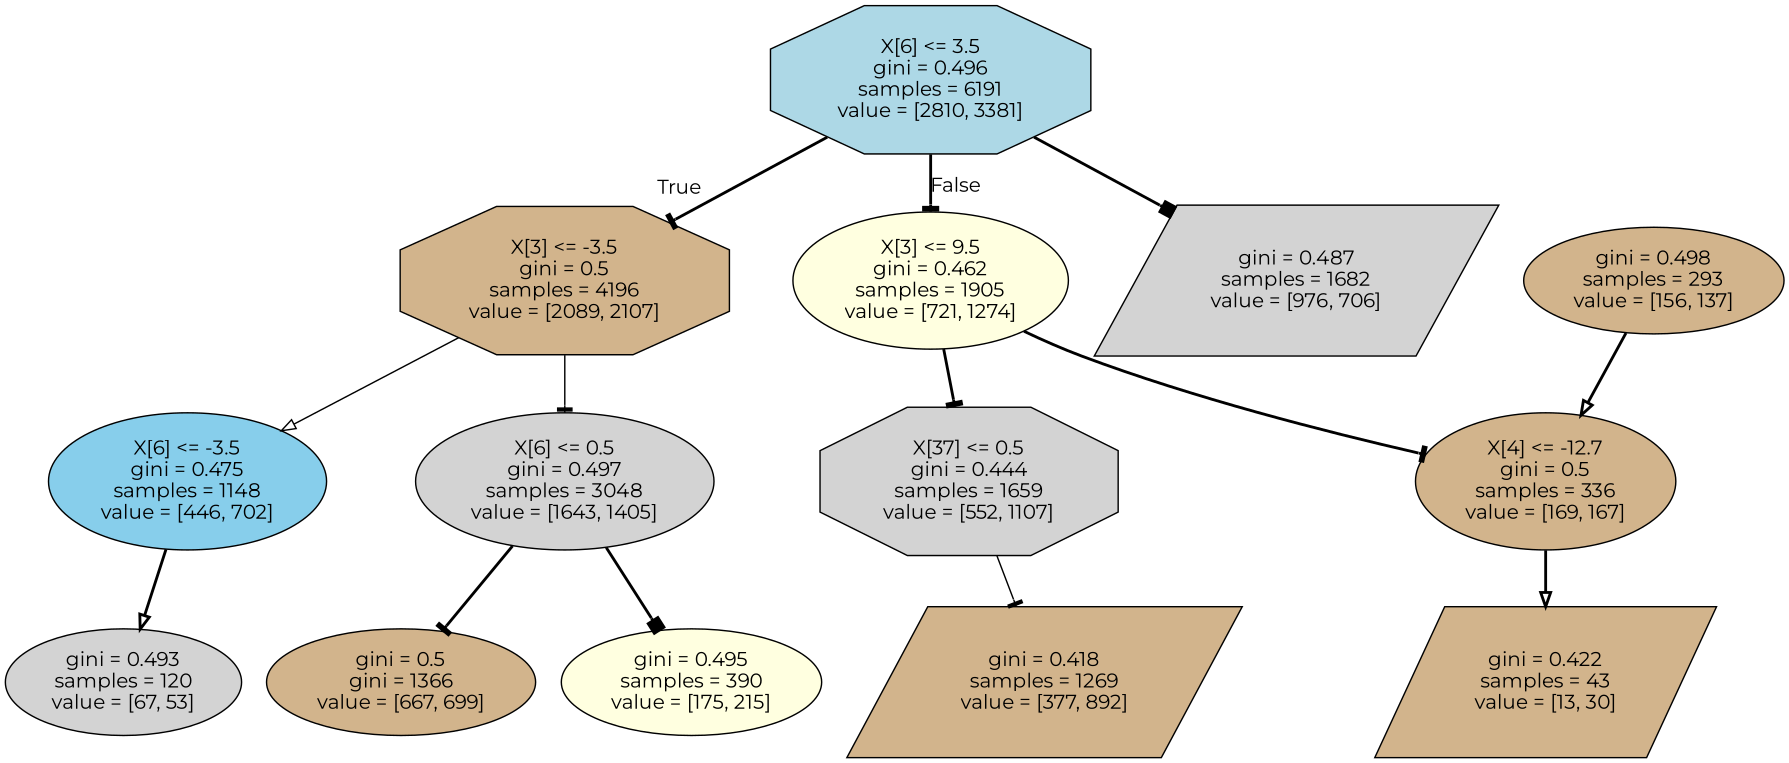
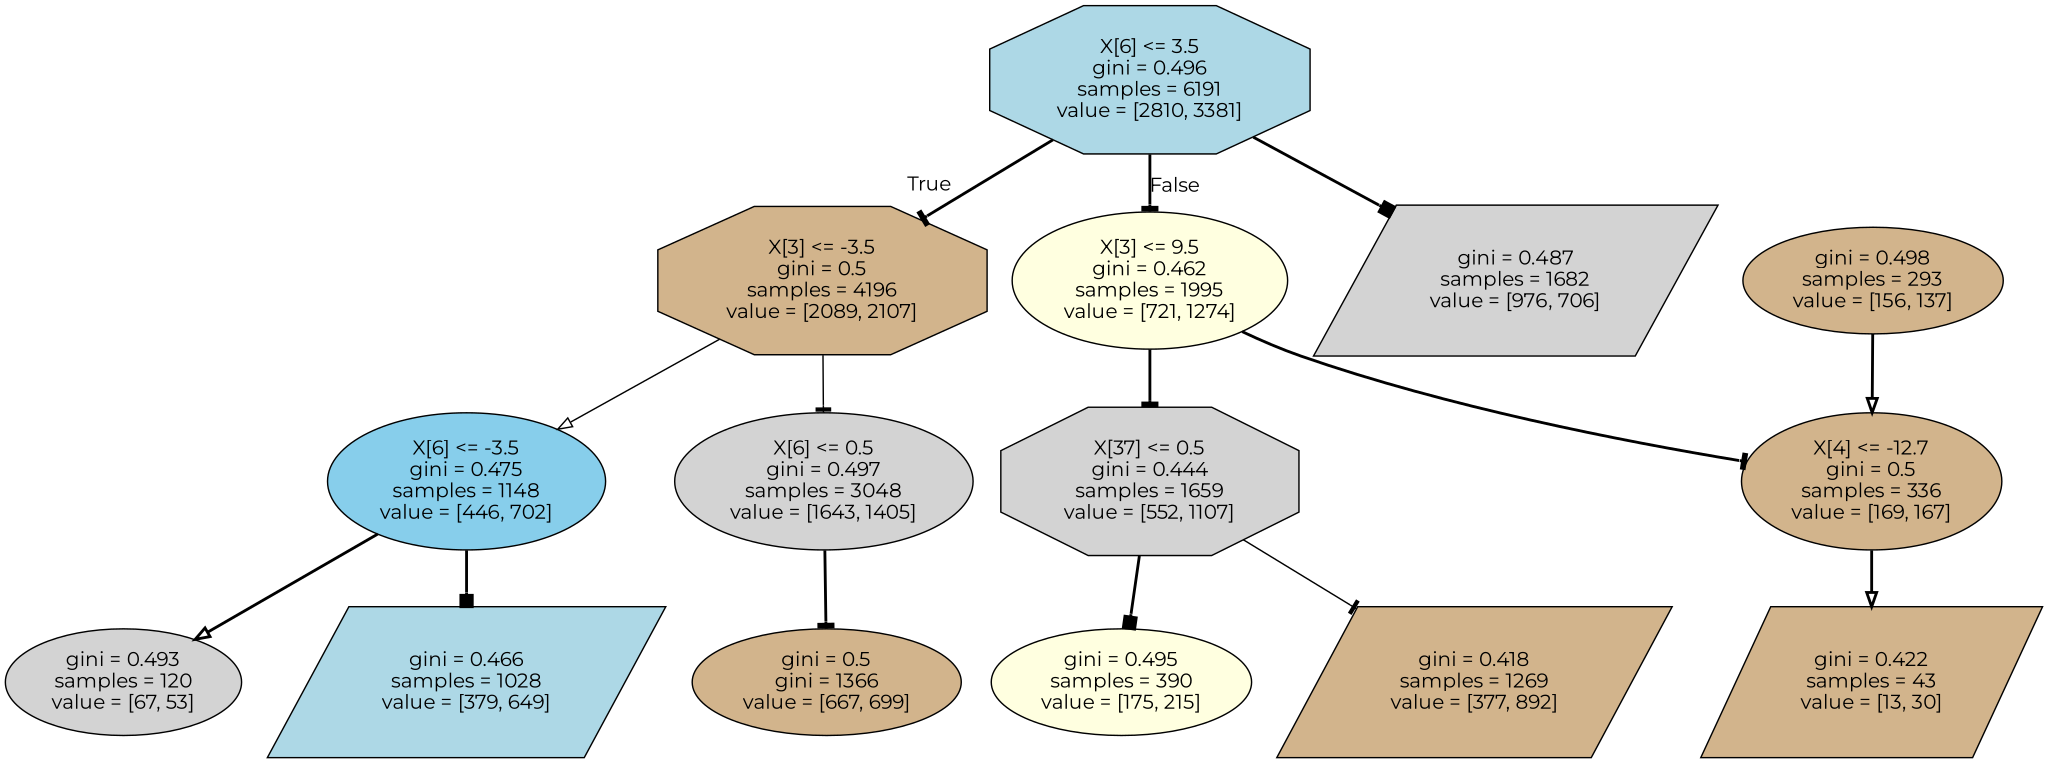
(931, 281) -> (1150, 281)
(629, 583) -> (1135, 585)
none -> (467, 682)
